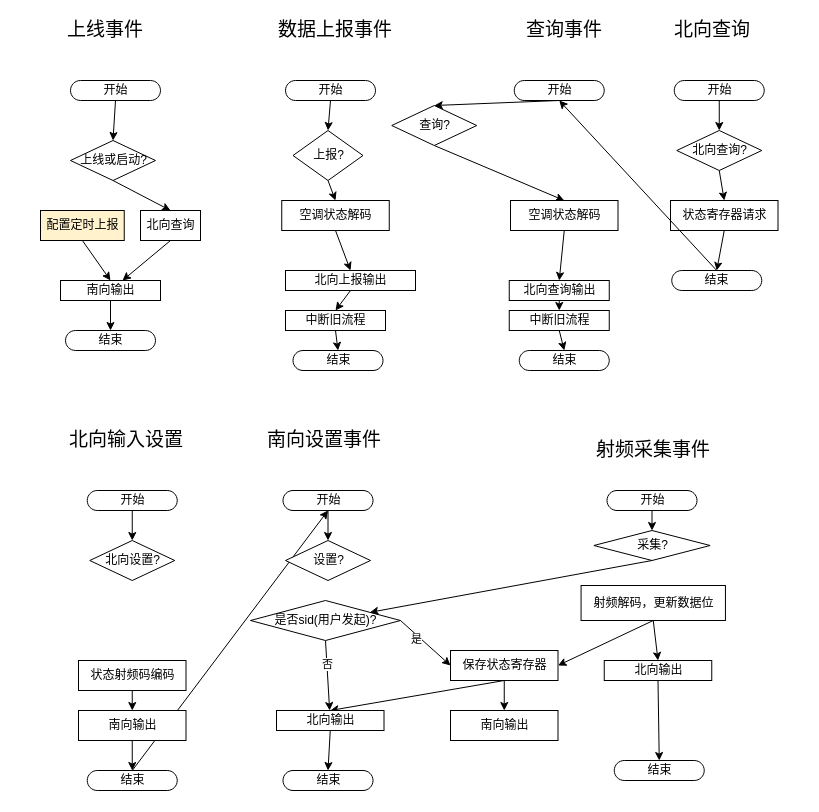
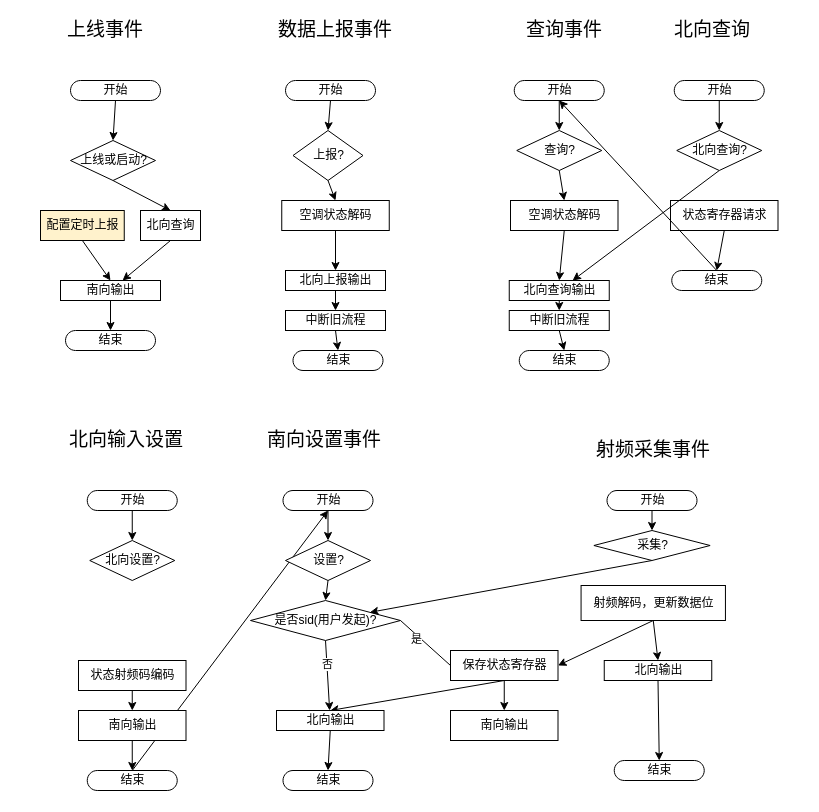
(434, 126) -> (559, 151)
(721, 182) -> (648, 224)
(351, 281) -> (336, 281)
none -> (327, 587)
(444, 660) -> (447, 662)
